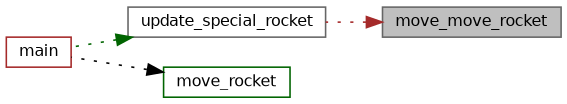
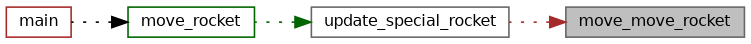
(94, 43) -> (275, 22)
